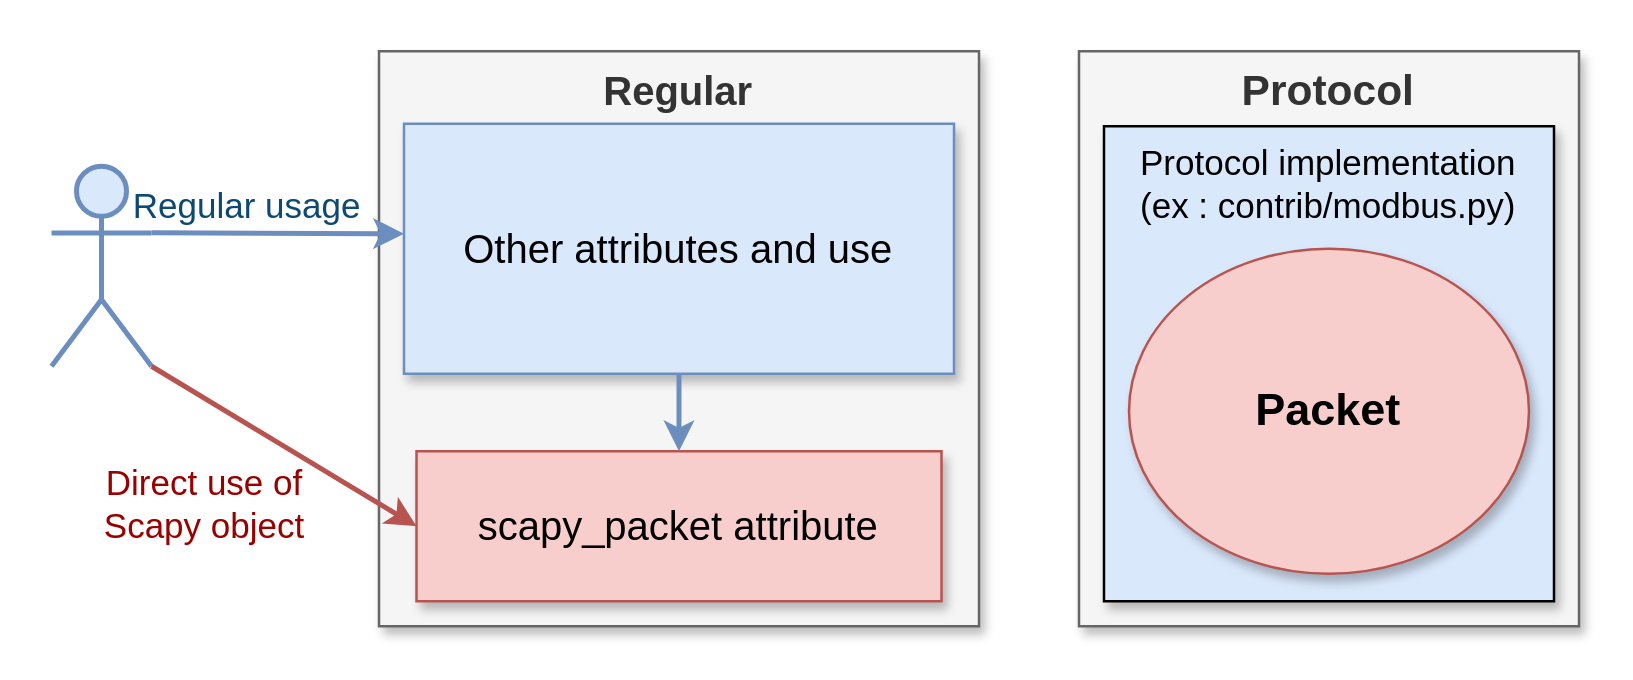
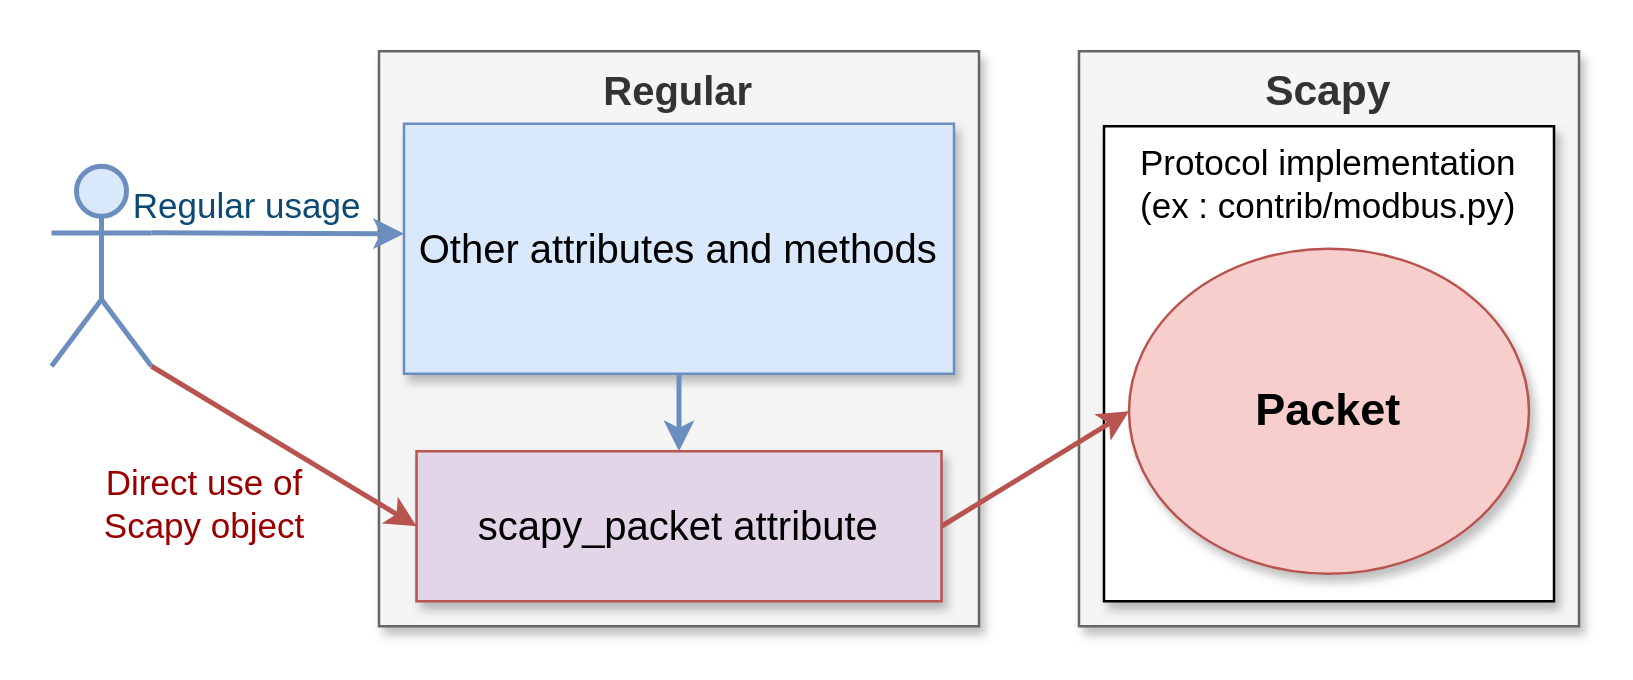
(1329, 94) -> (1329, 94)
(1329, 186) -> (1329, 186)
(679, 249) -> (679, 249)
none -> (1026, 474)
(679, 526) -> (679, 526)
